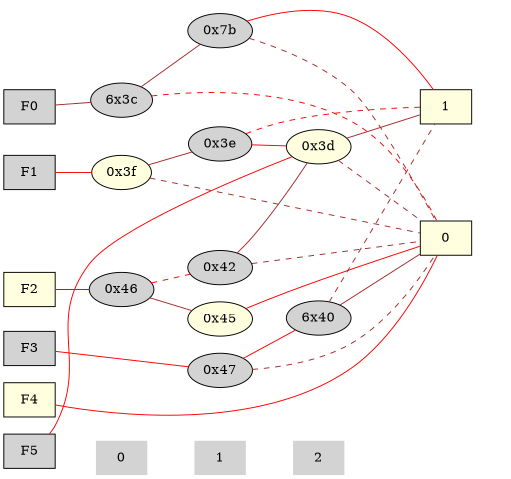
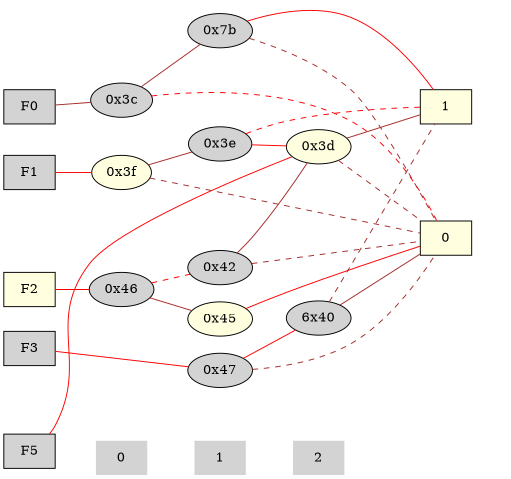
(122, 100) -> (122, 100)
(29, 400) -> none
